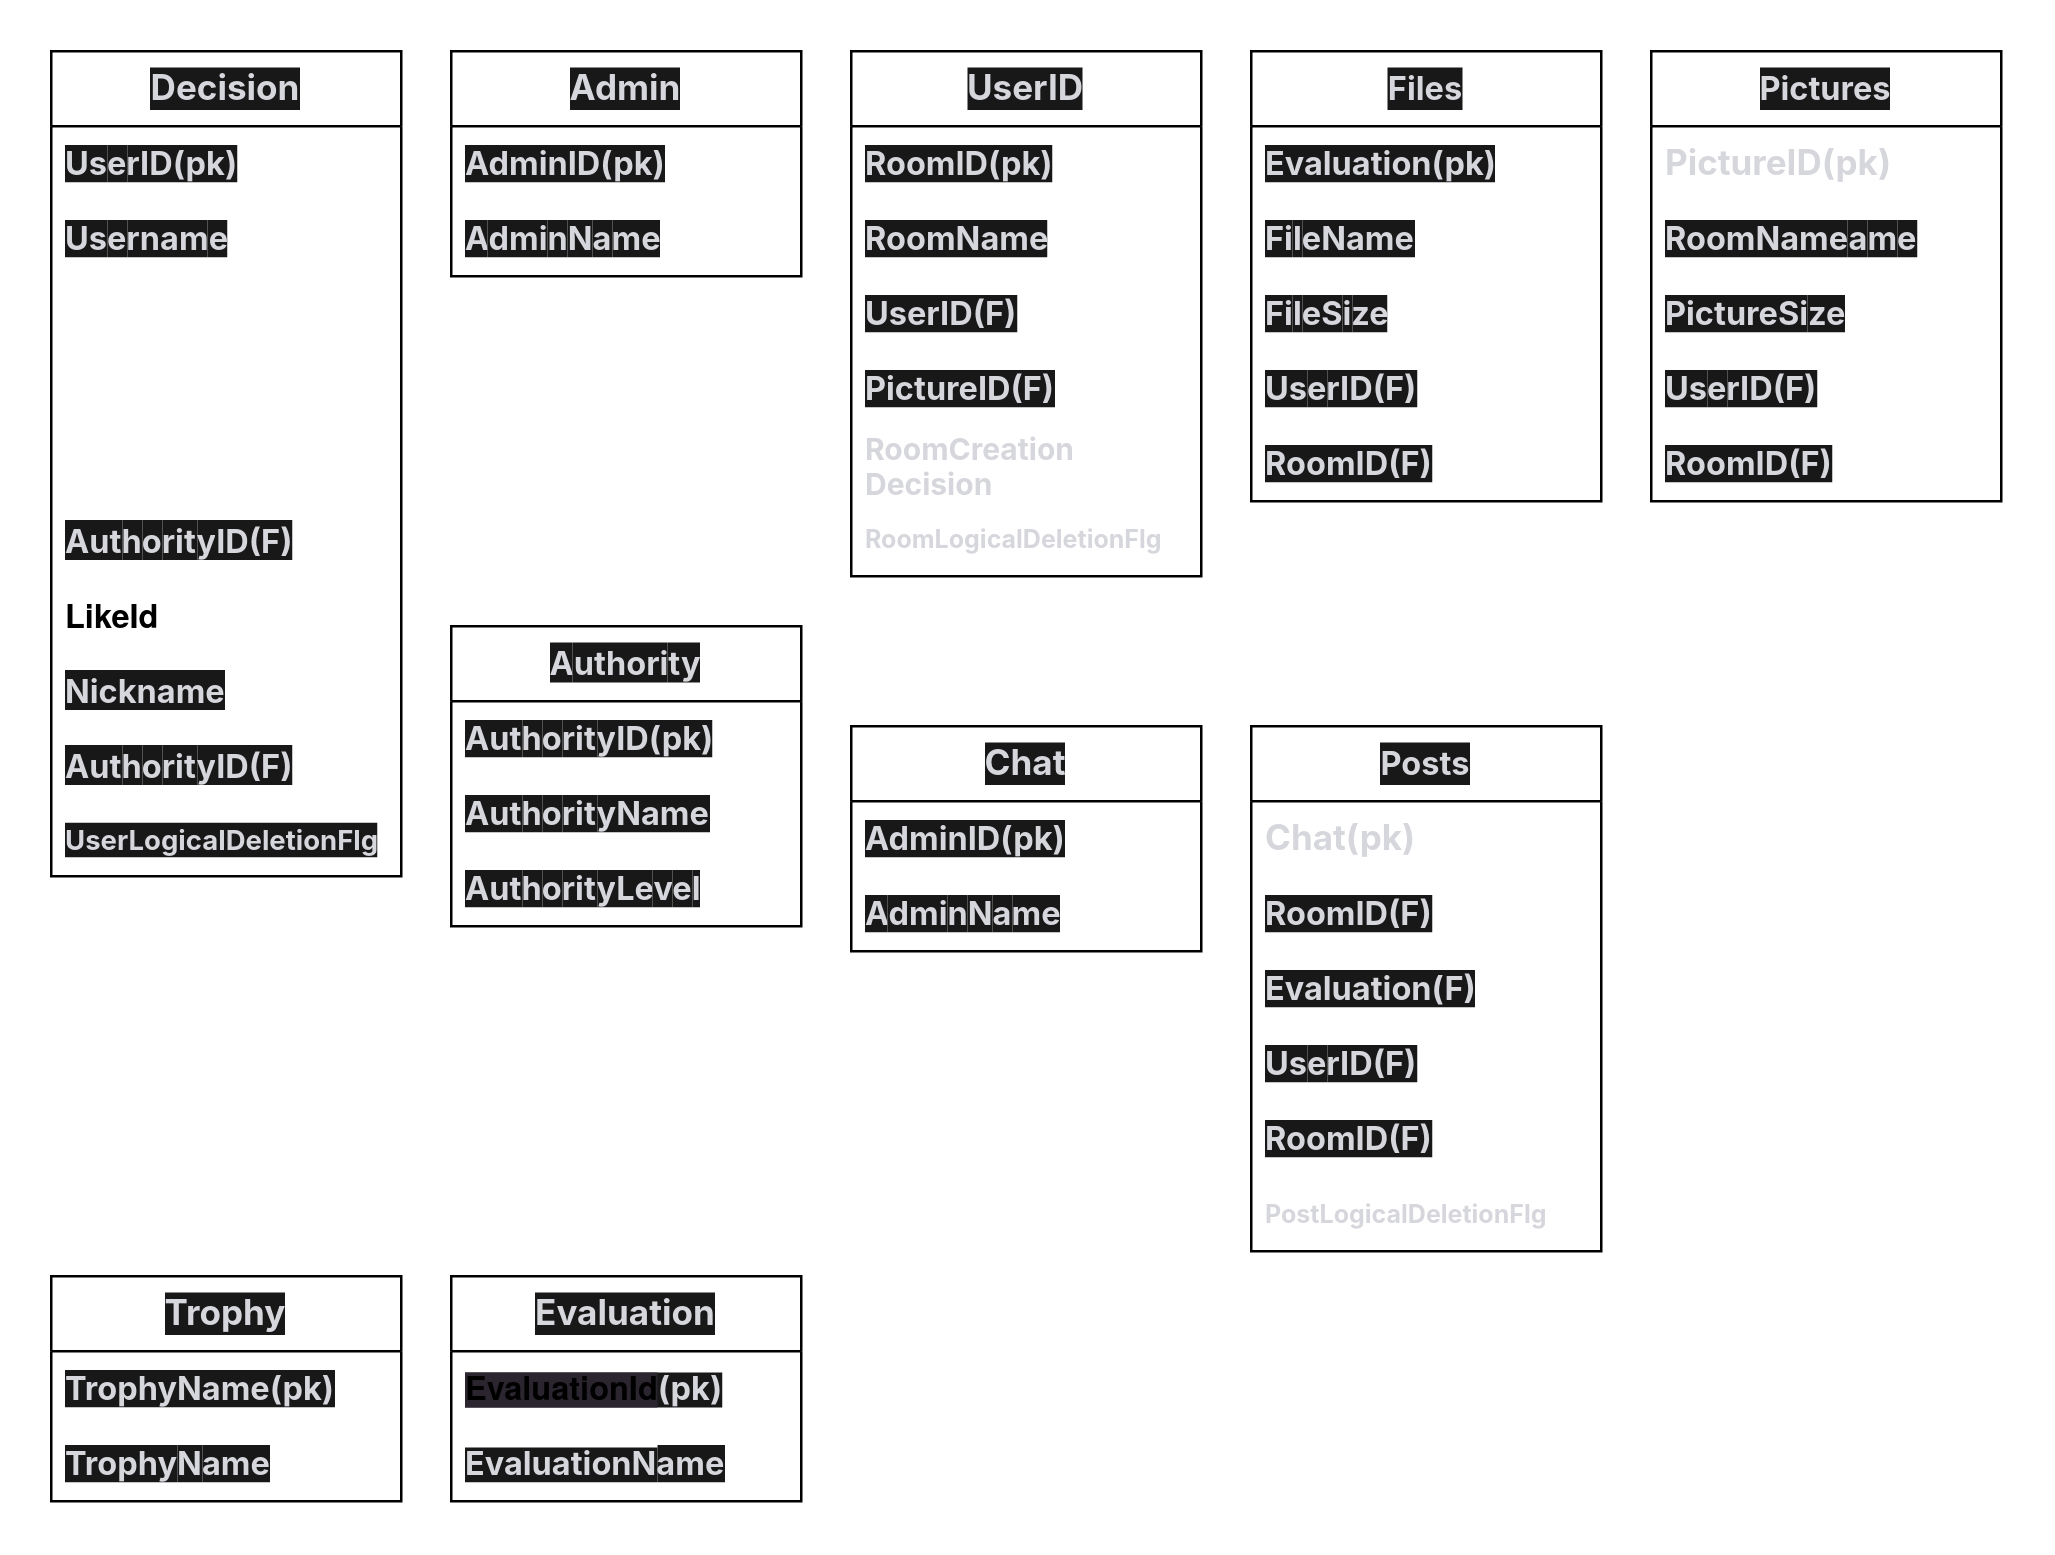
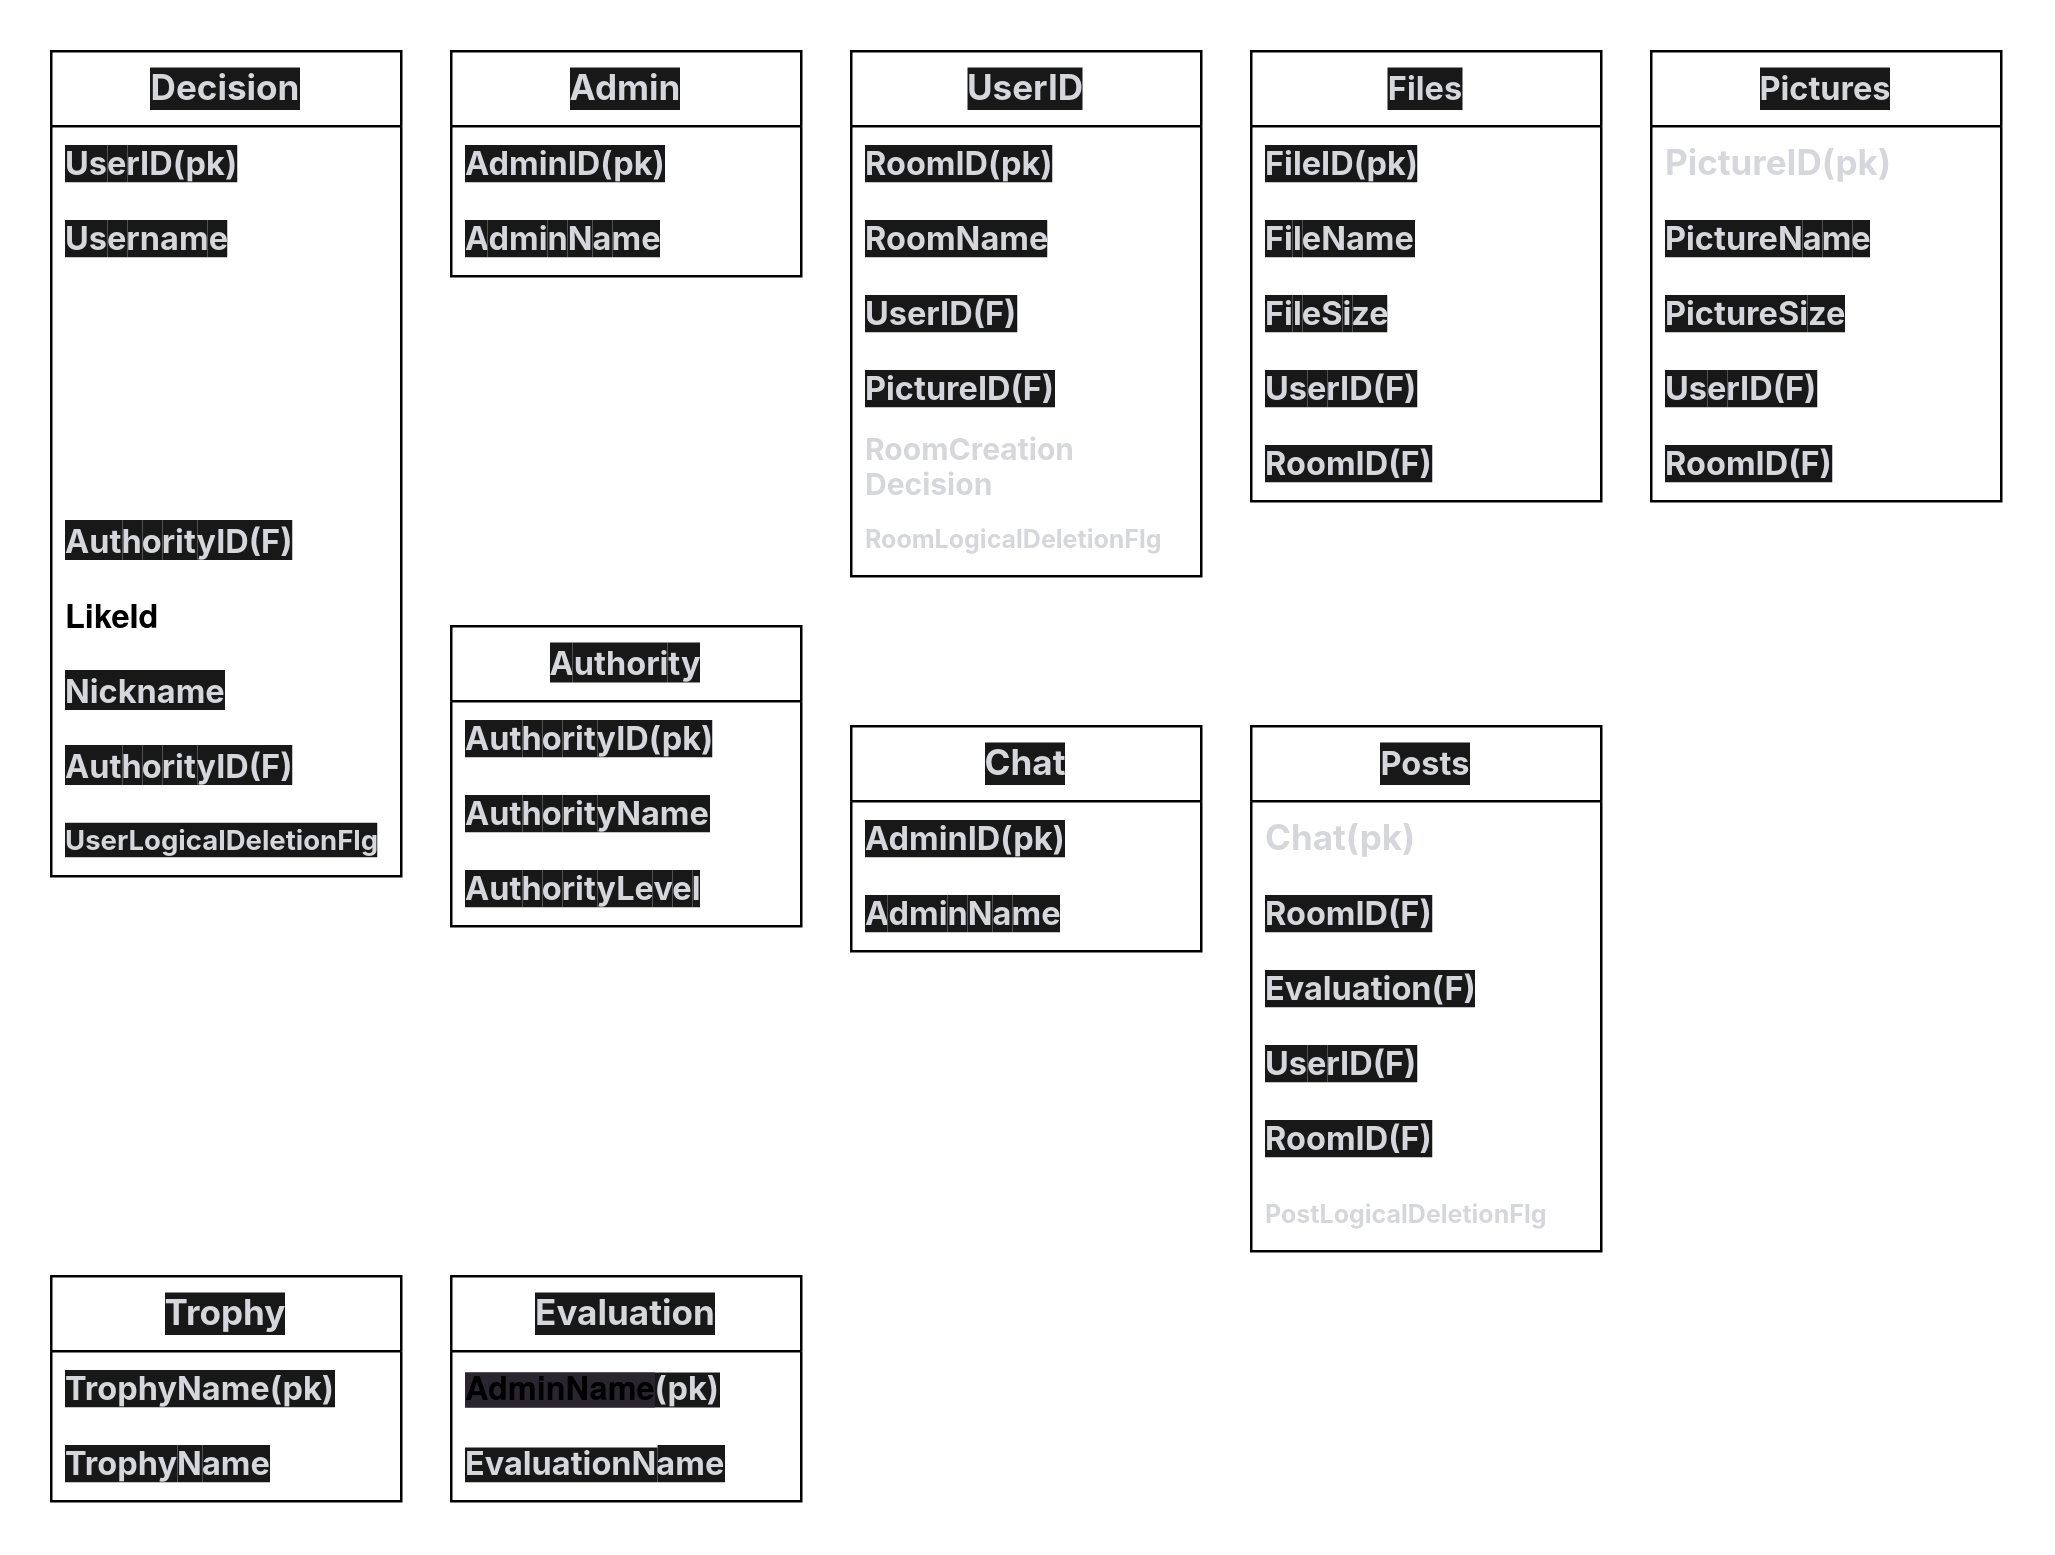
(1376, 164) -> (1342, 164)
(1759, 239) -> (1755, 239)
(593, 1389) -> (572, 1389)
